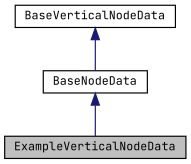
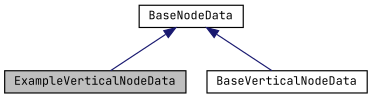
(95, 55) -> (244, 52)
